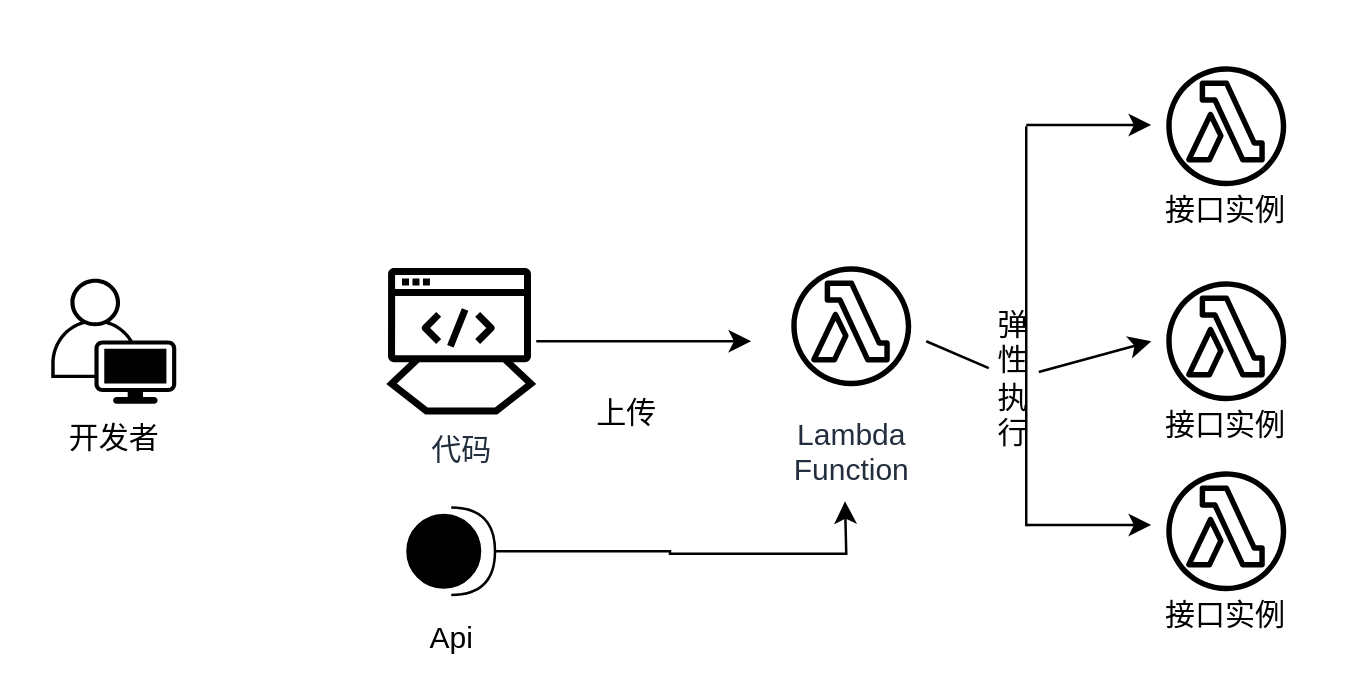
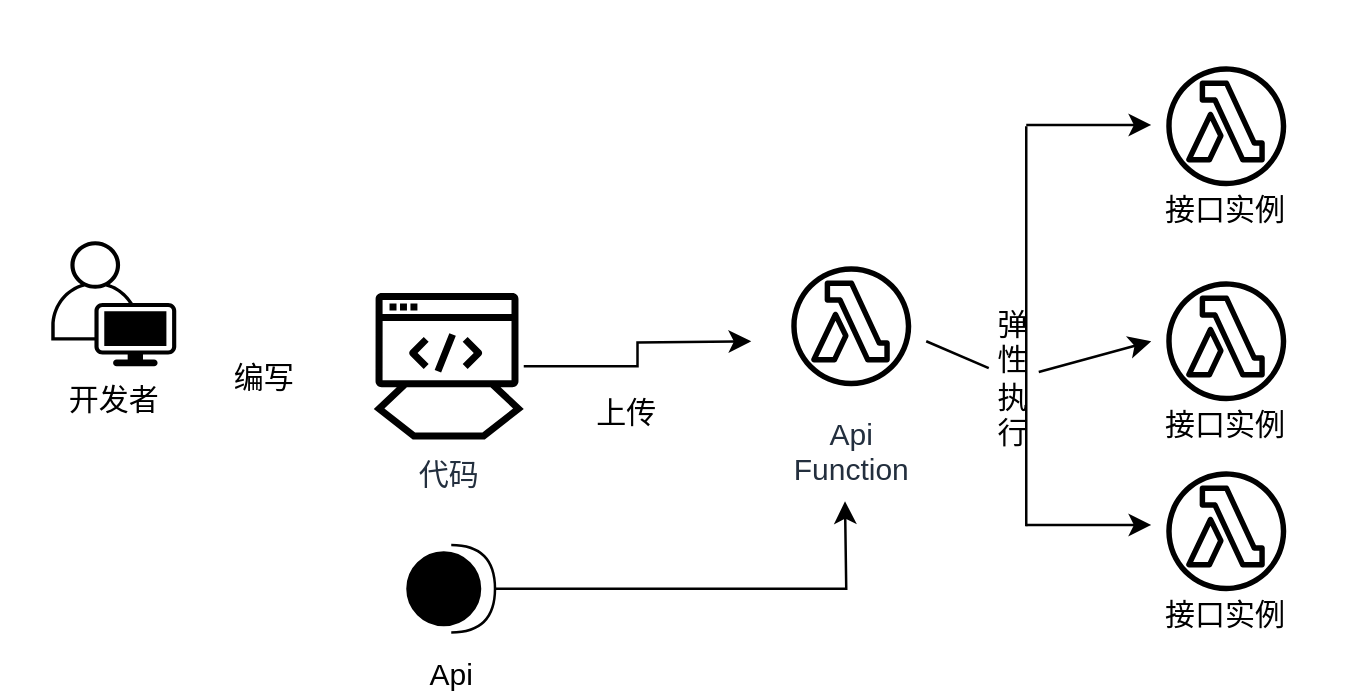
(114, 341) -> (114, 304)
(461, 341) -> (449, 366)
none -> (264, 379)
(853, 455) -> (853, 455)
(451, 551) -> (451, 589)
